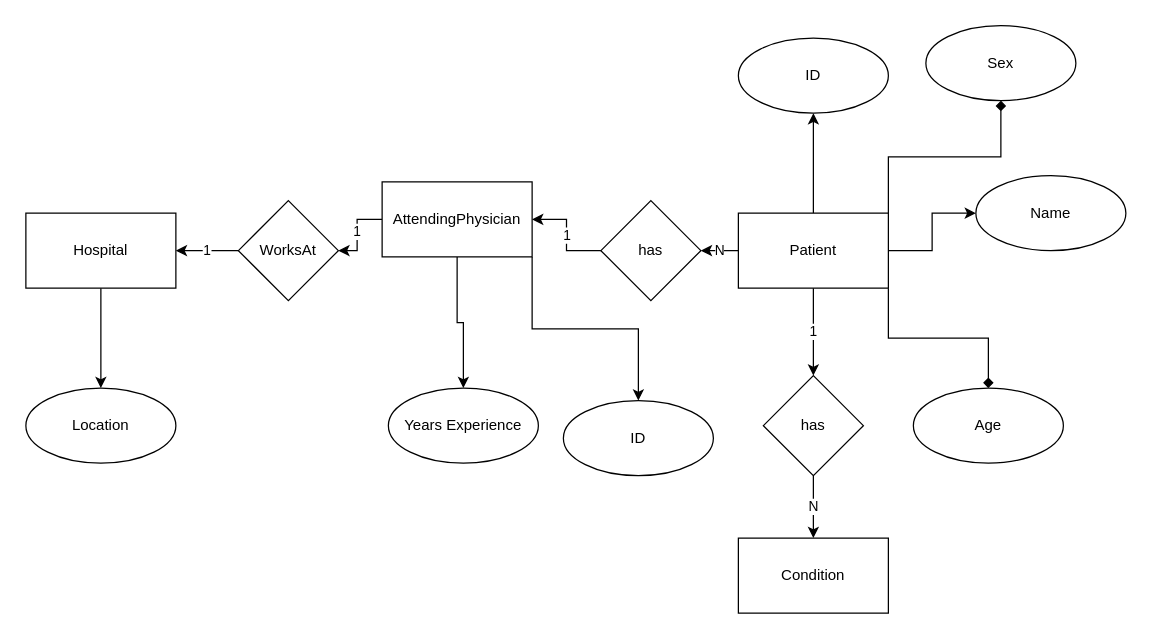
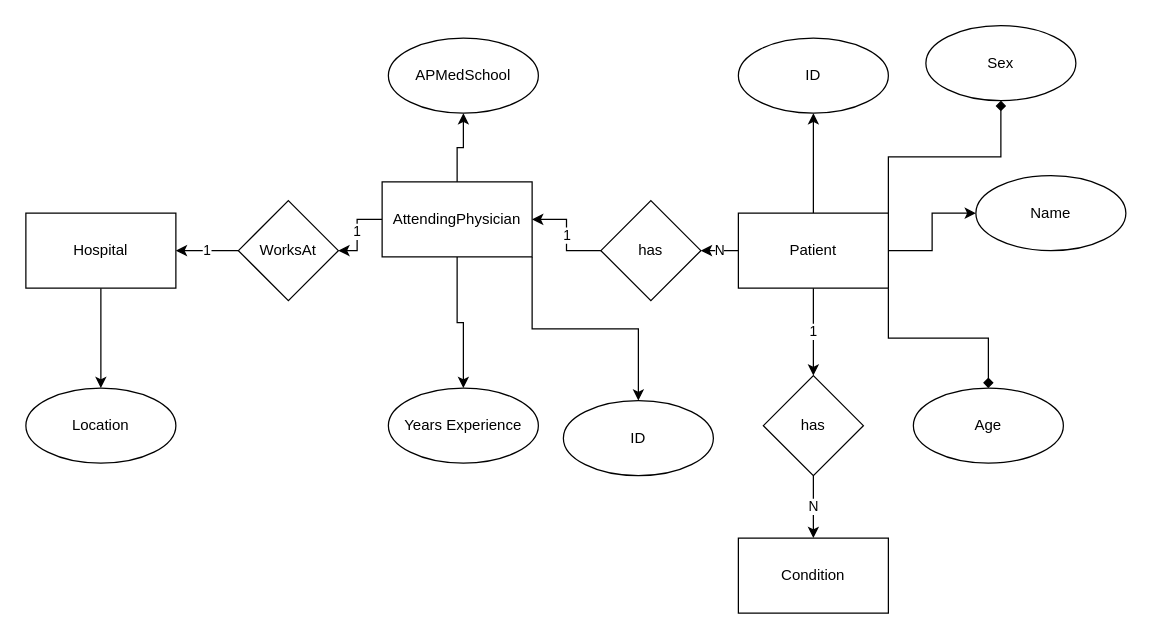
none -> (463, 76)
none -> (457, 149)
